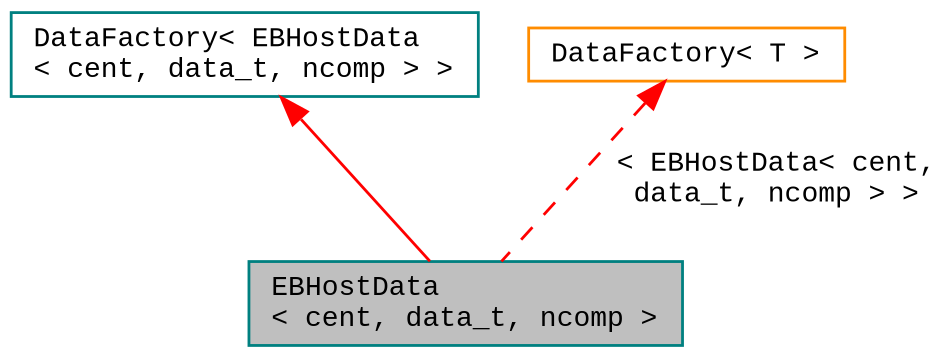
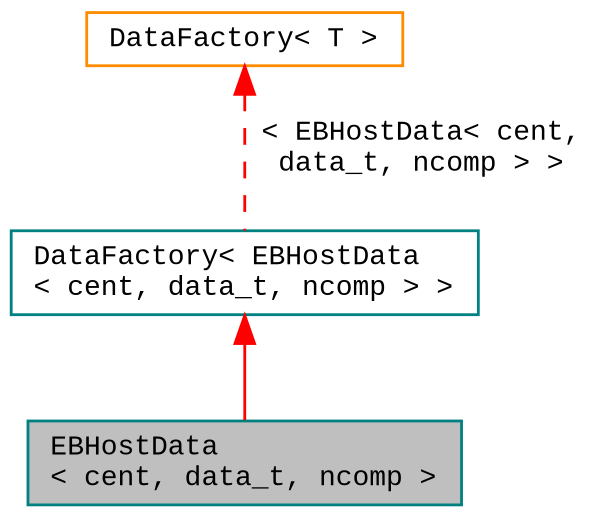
(573, 182) -> (245, 162)
